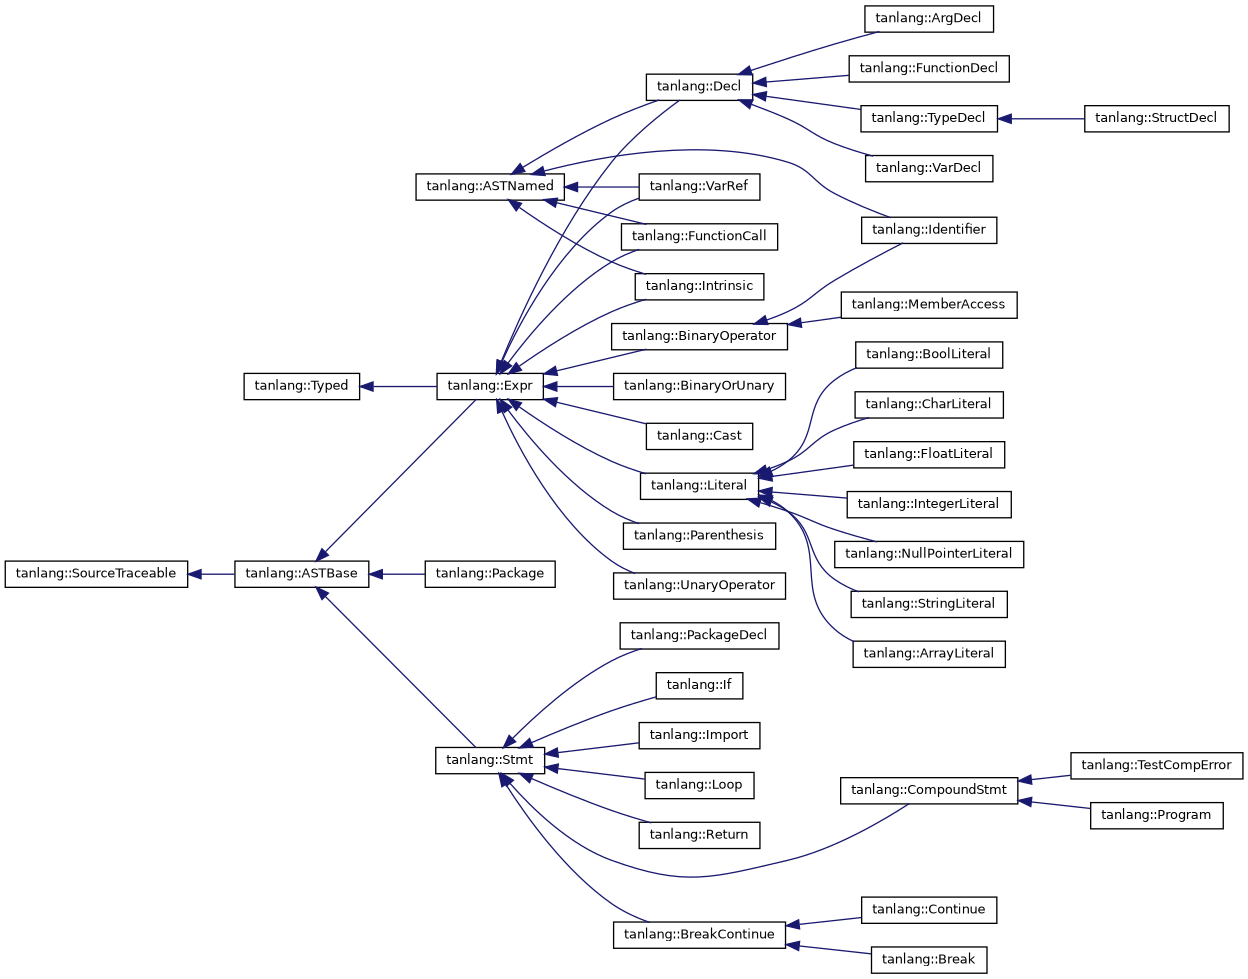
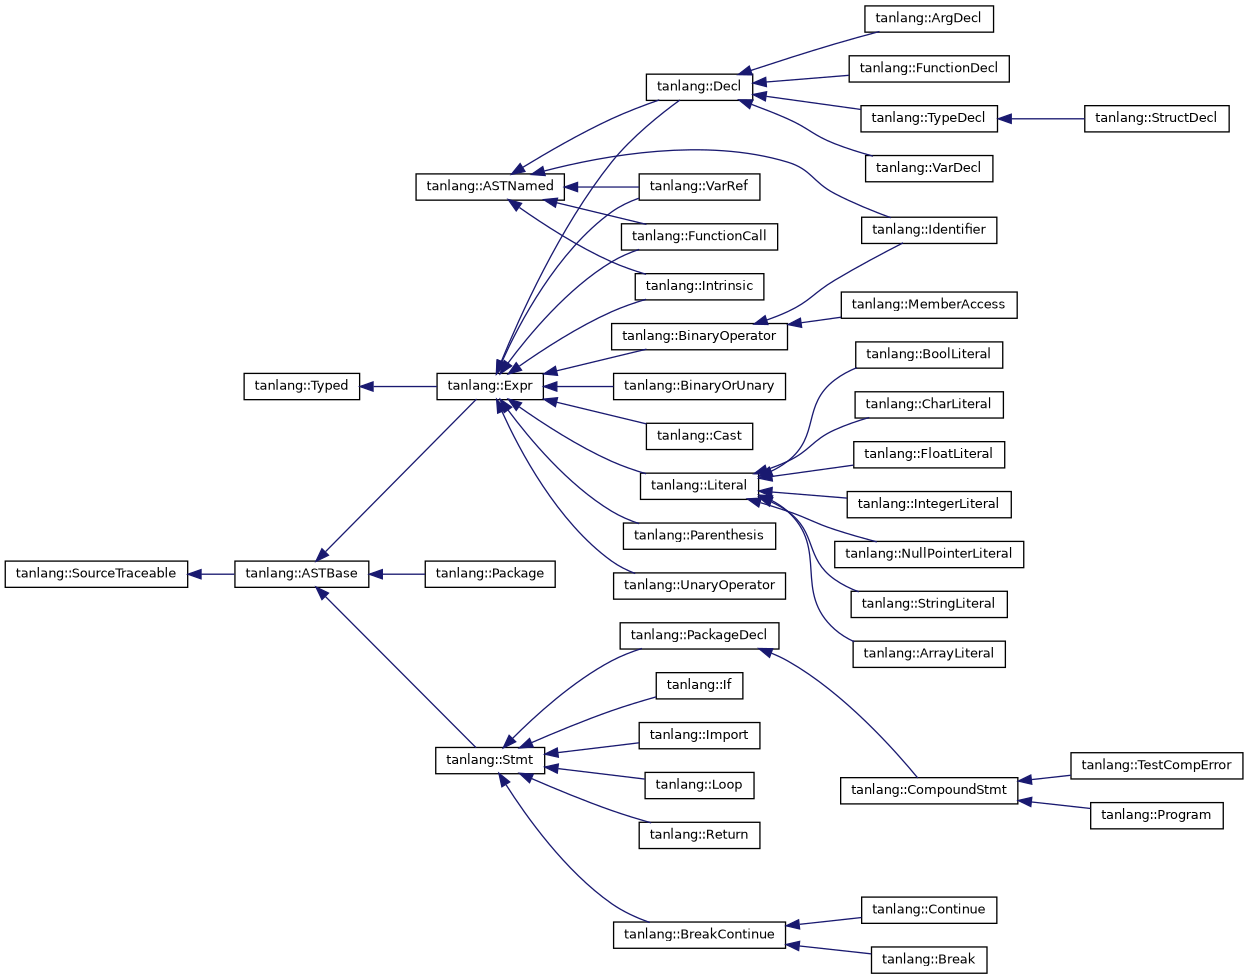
(703, 877) -> (851, 708)
